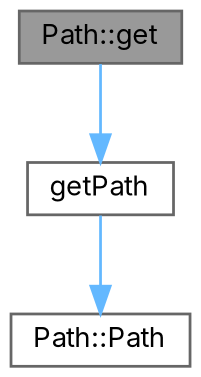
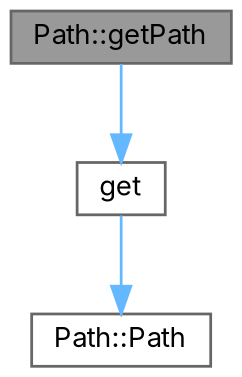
(101, 37) -> (121, 37)
(101, 189) -> (121, 189)
